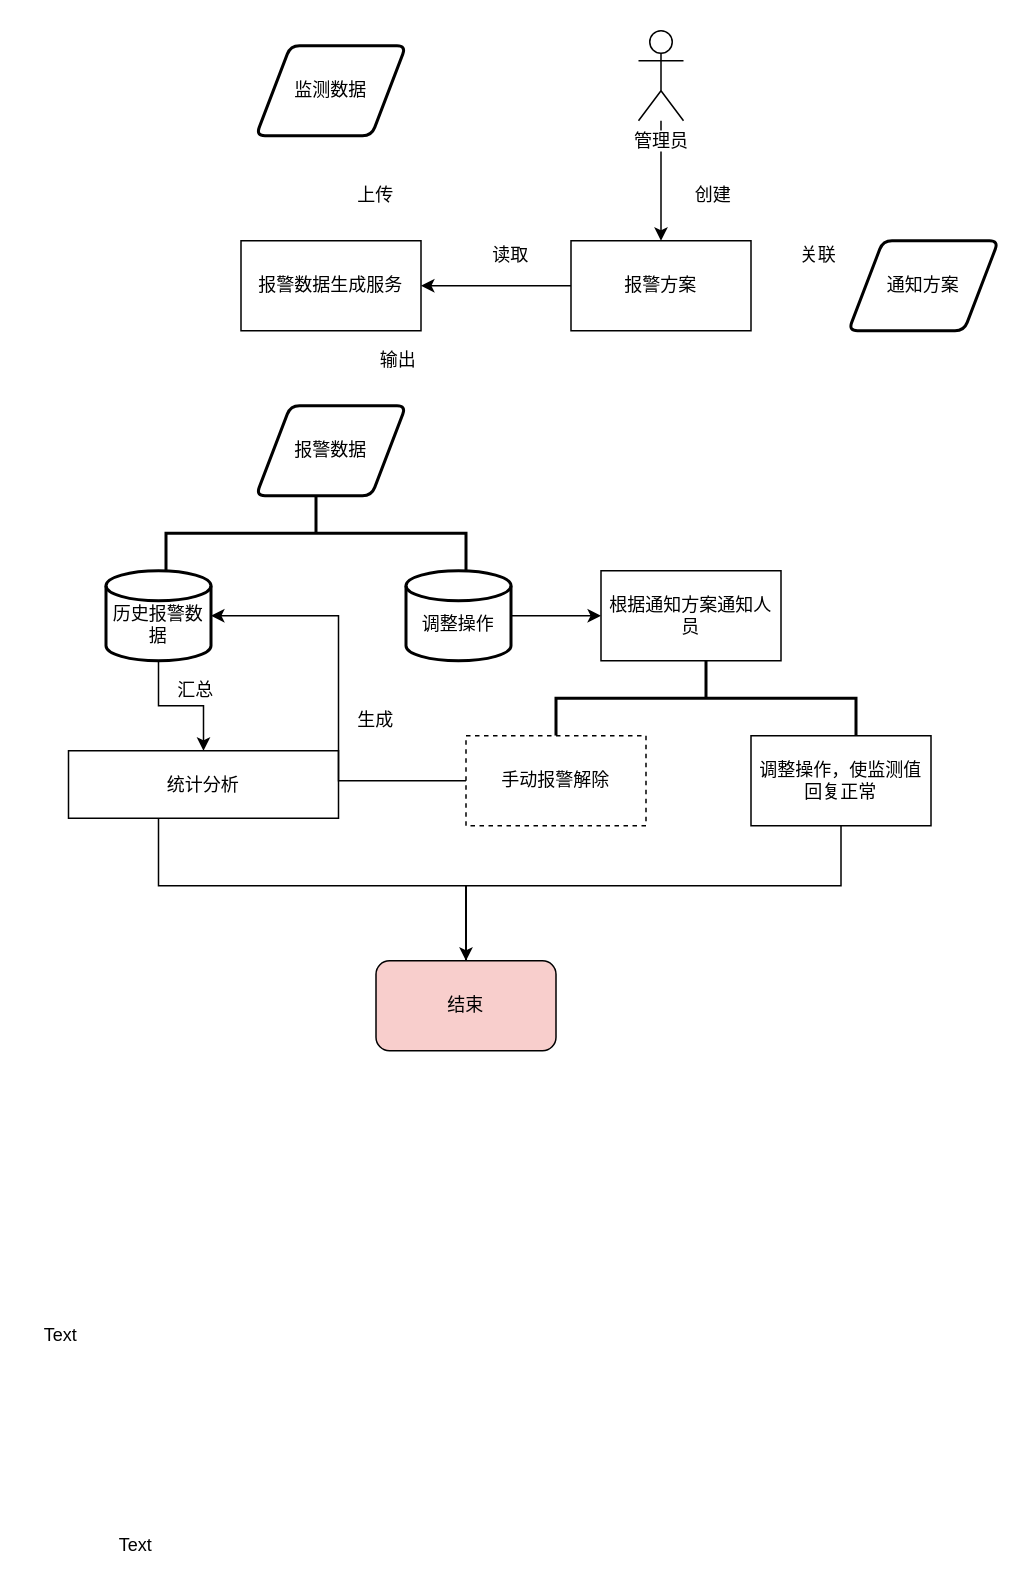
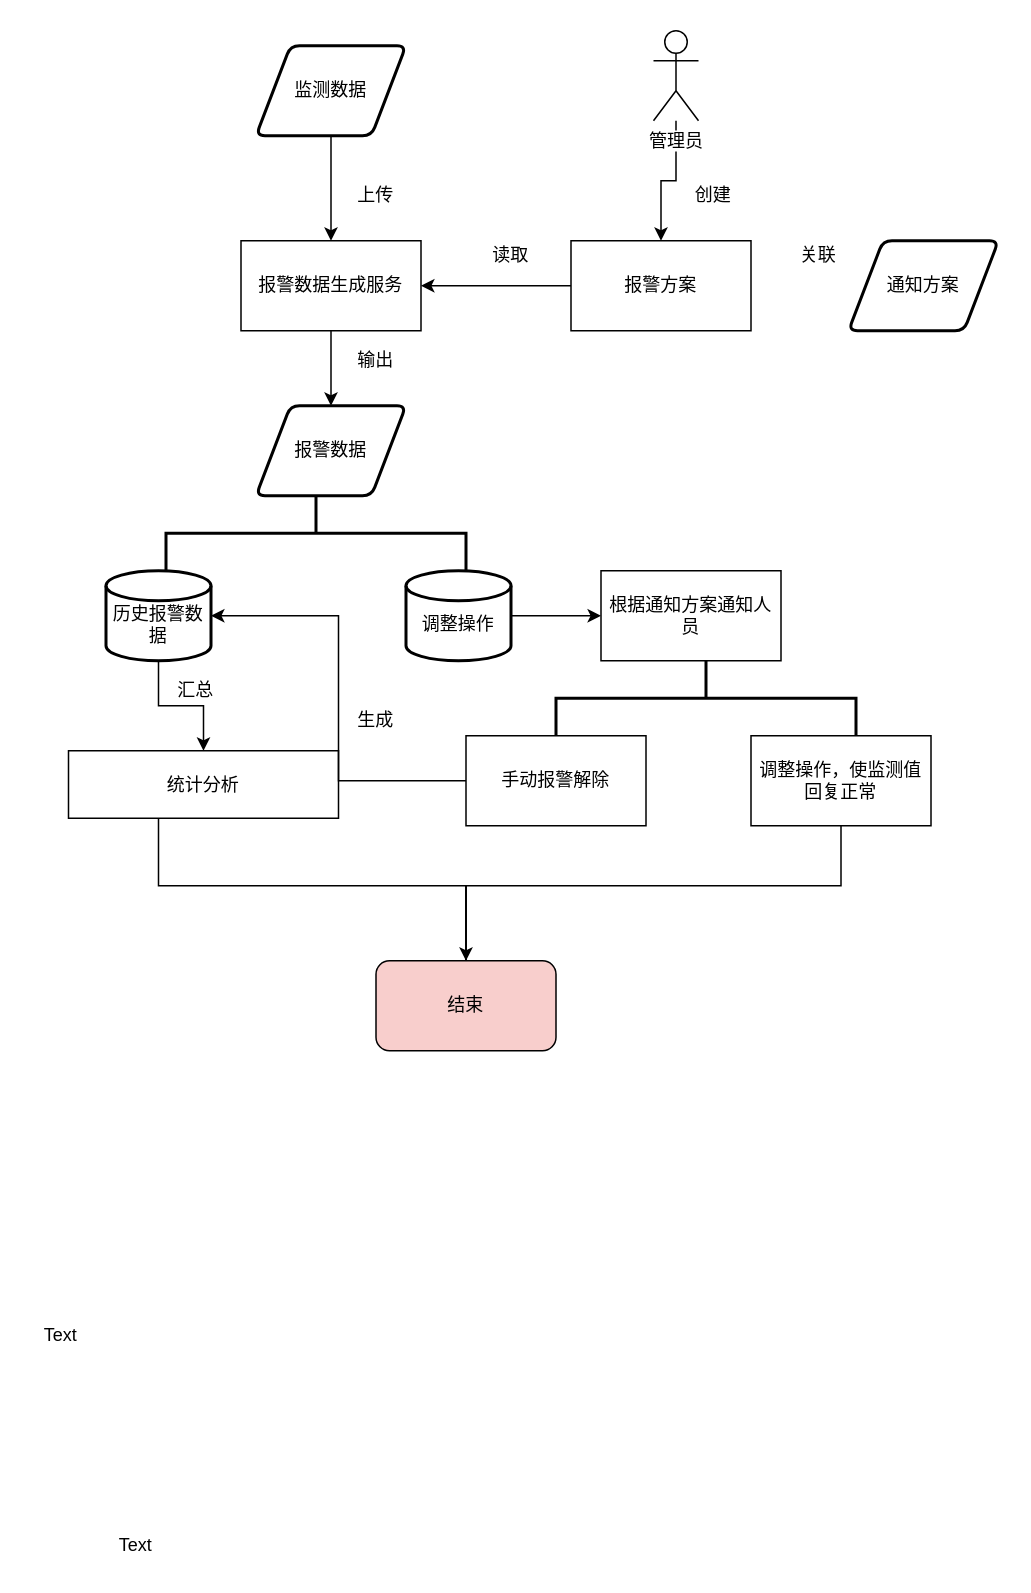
(661, 76) -> (676, 76)
none -> (331, 183)
(398, 361) -> (376, 361)
none -> (331, 363)
(556, 781) -> (556, 781)
